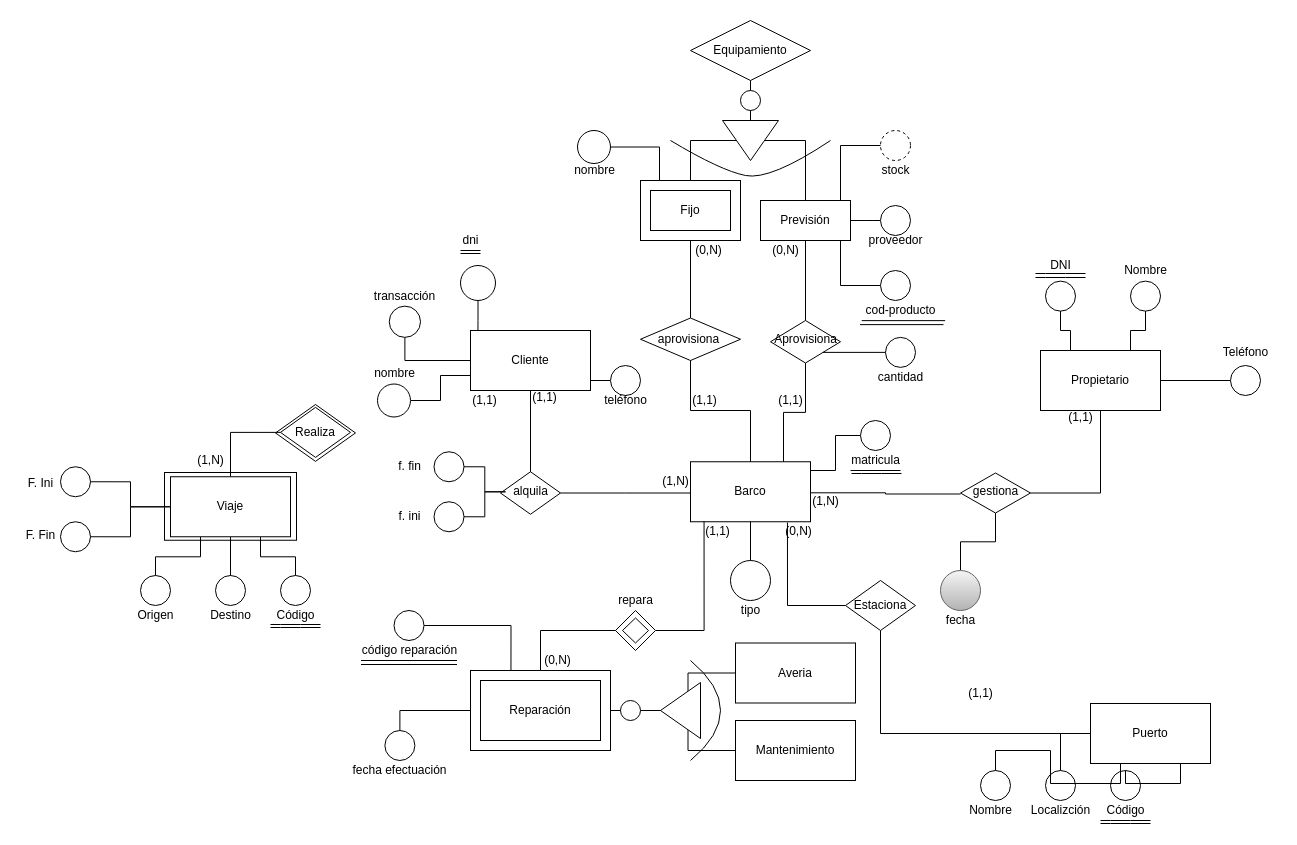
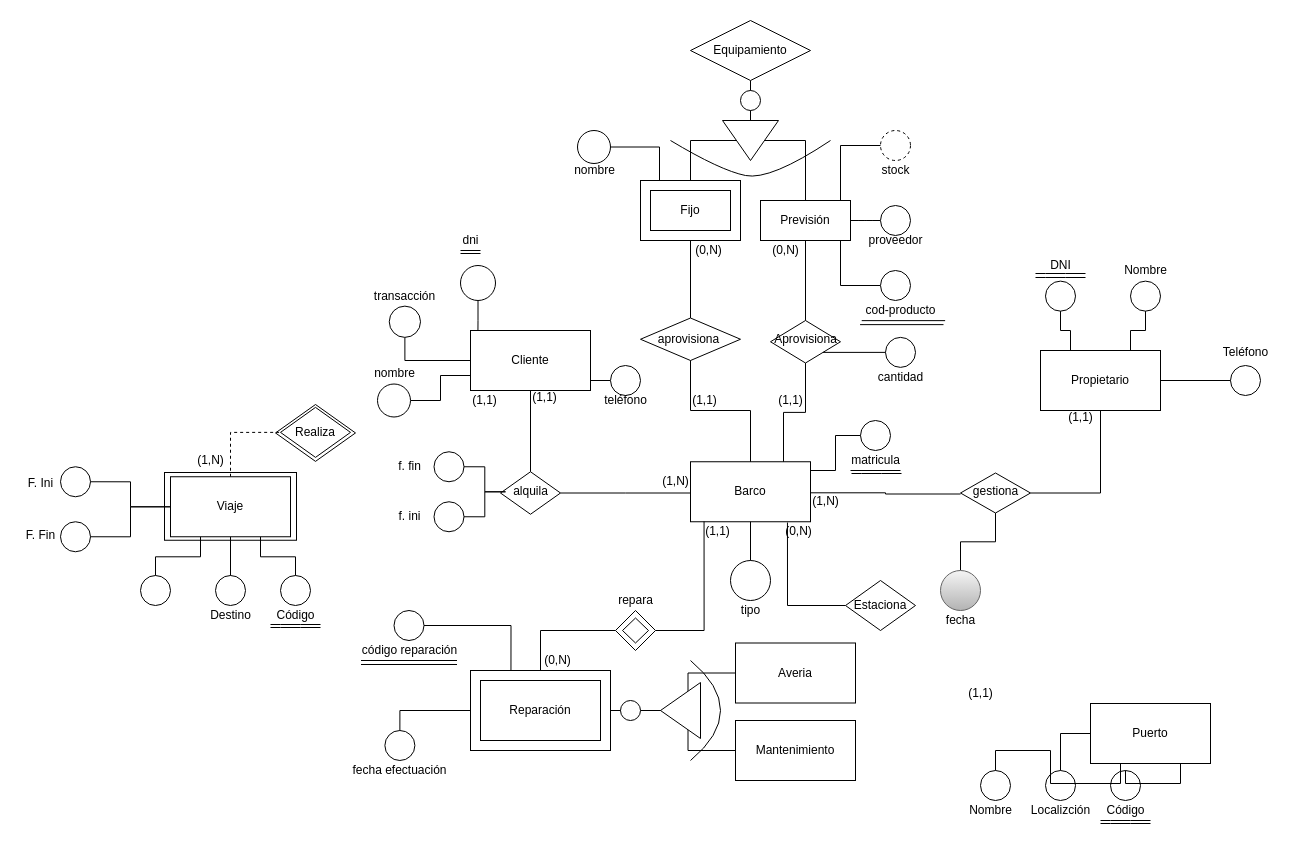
(235, 432) -> (235, 432)
(156, 616) -> none
(919, 734) -> none
